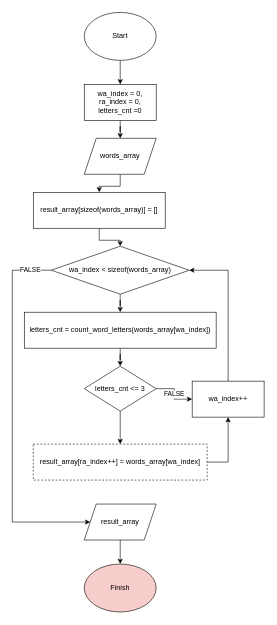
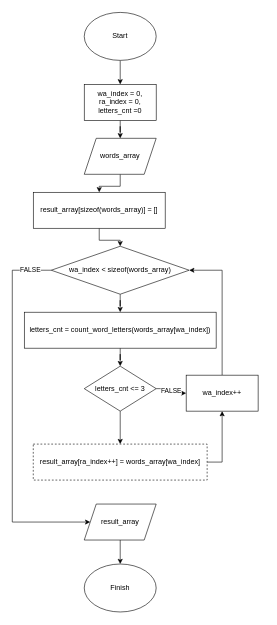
(228, 399) -> (222, 393)
(120, 588) -> (120, 588)
